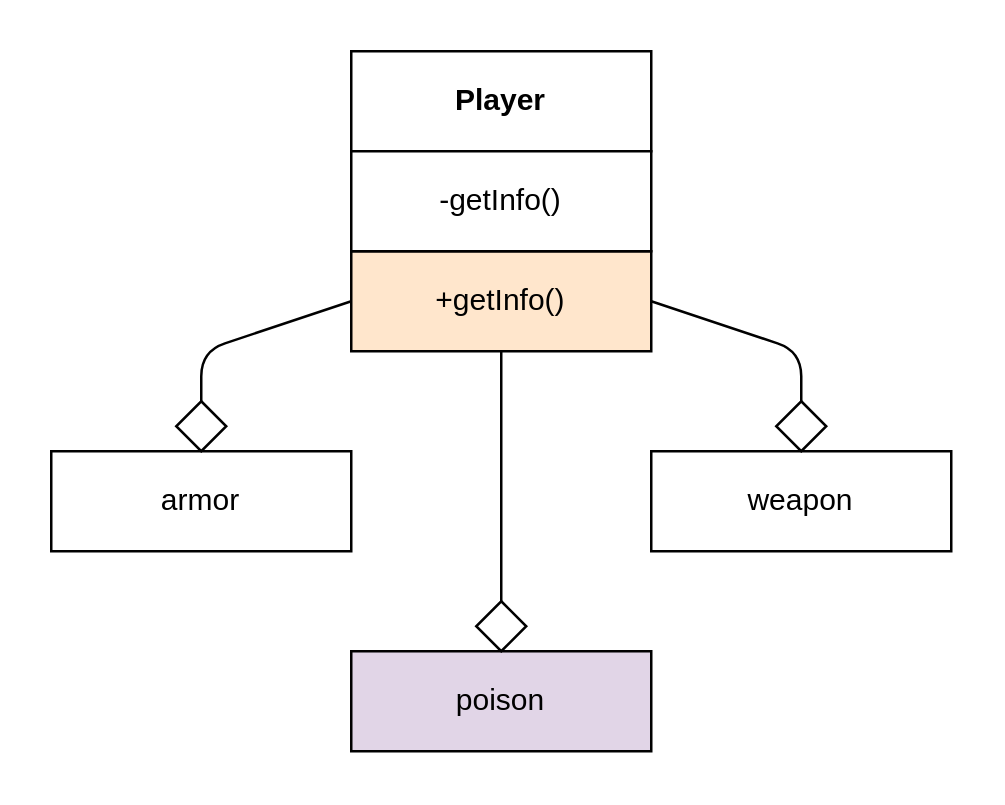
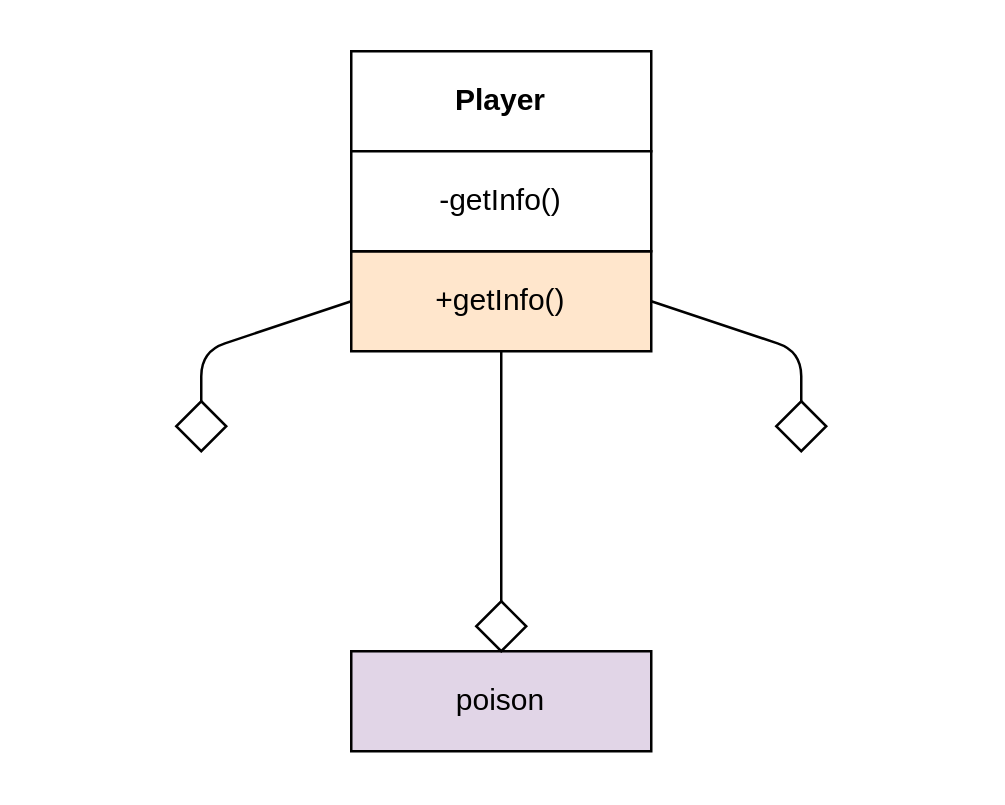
(201, 501) -> none
(801, 501) -> none
